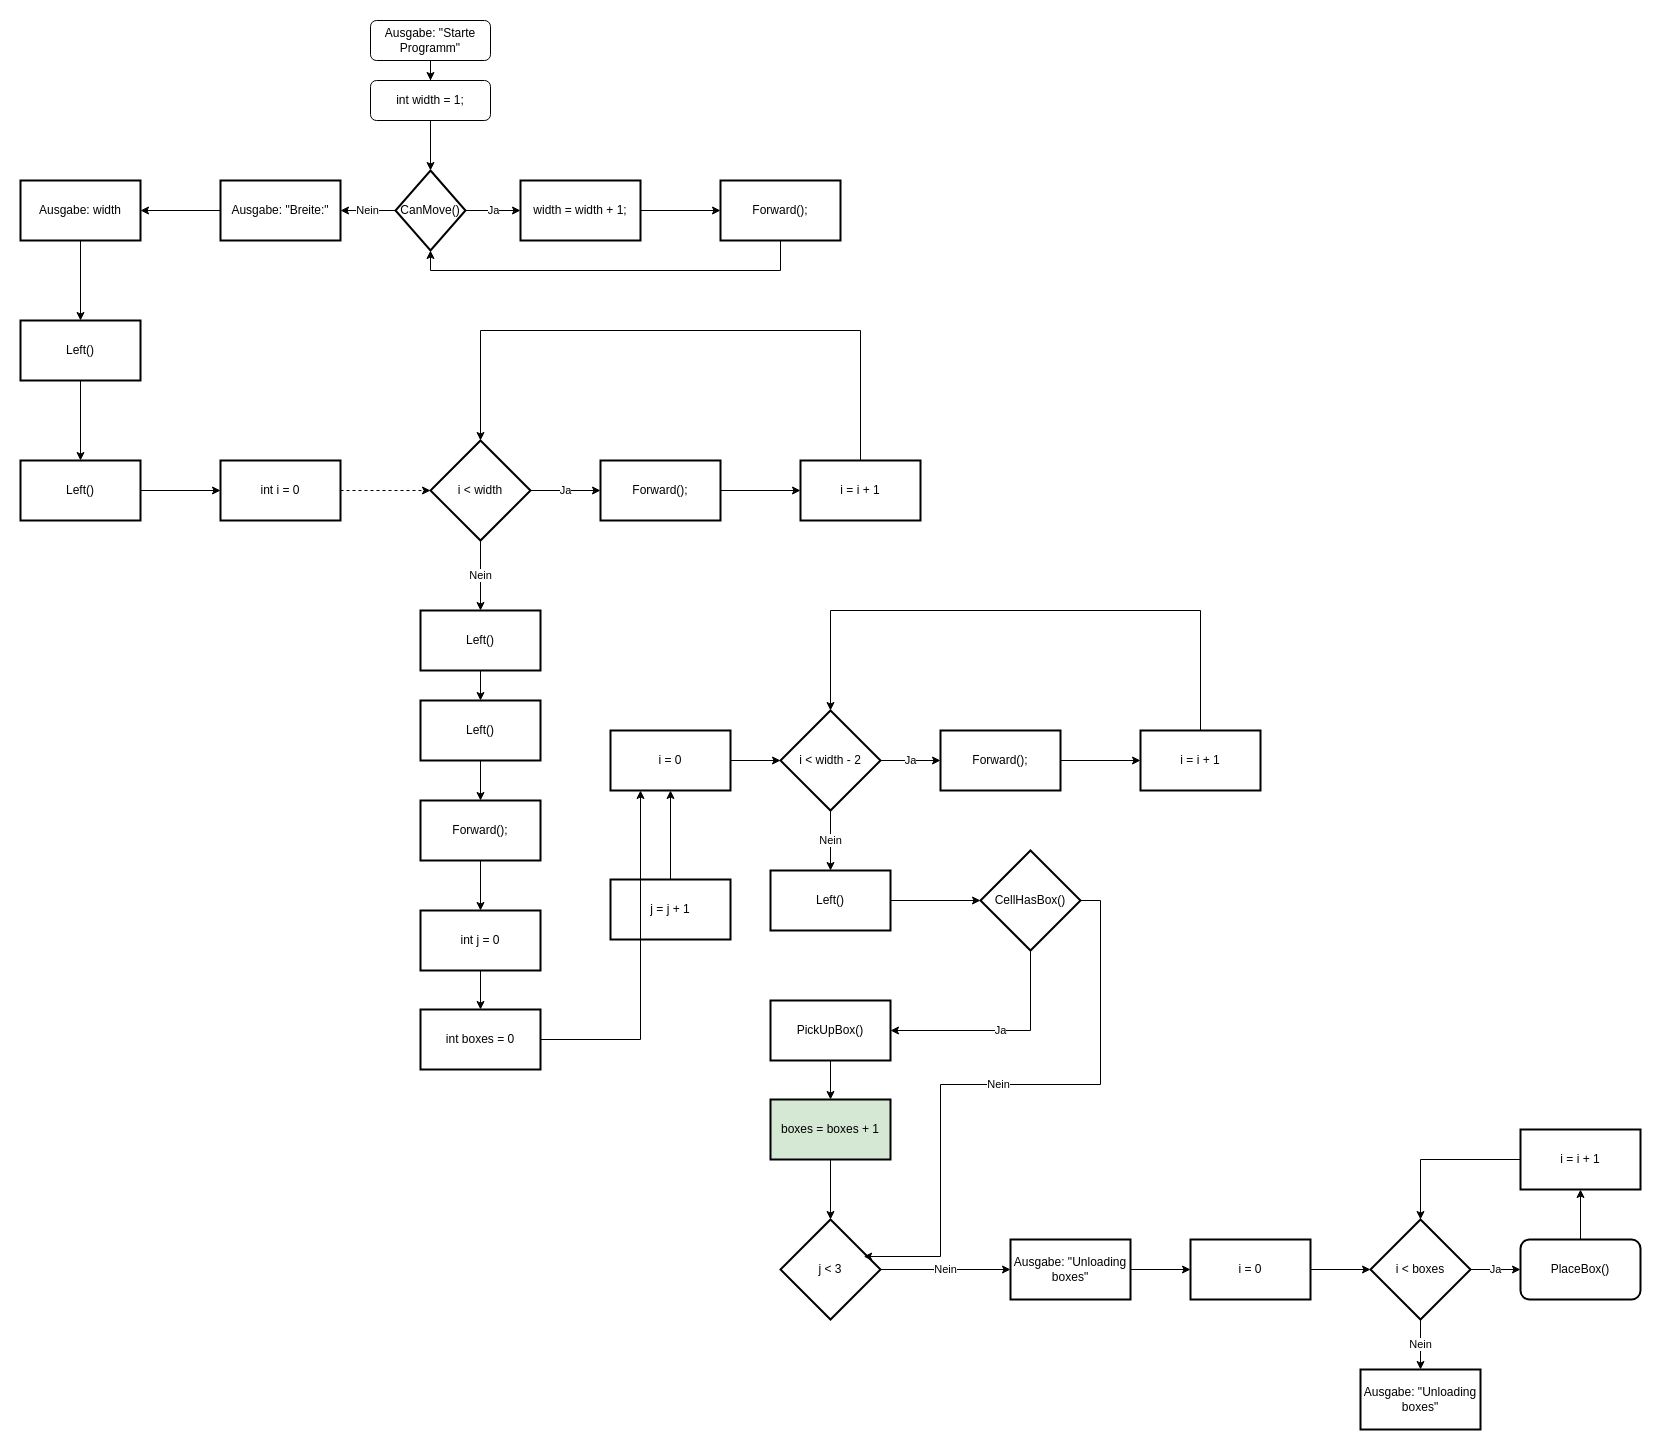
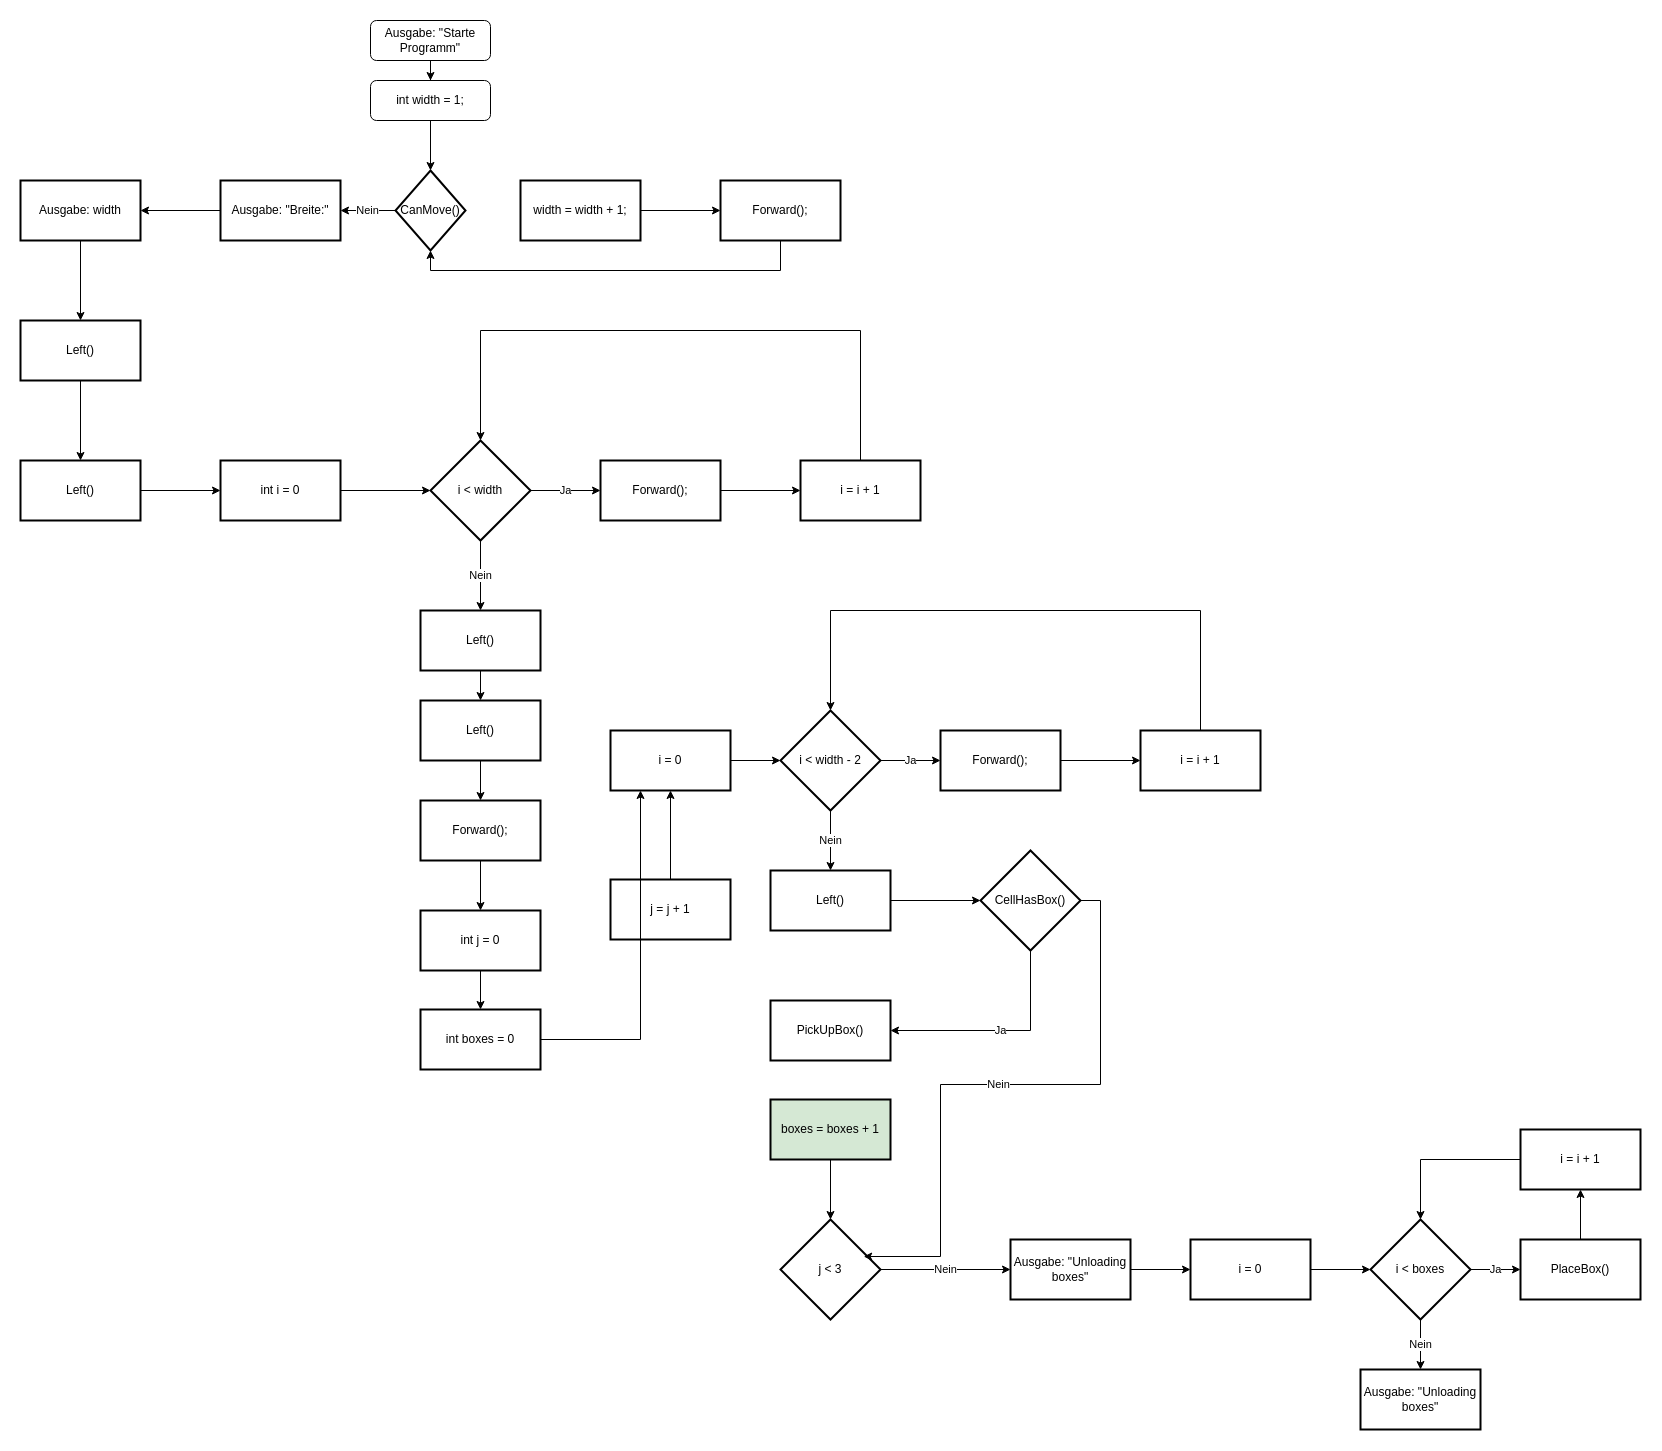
(490, 211) -> none
(383, 491) -> (383, 491)
(831, 1078) -> none
(1581, 1270) -> (1581, 1270)
